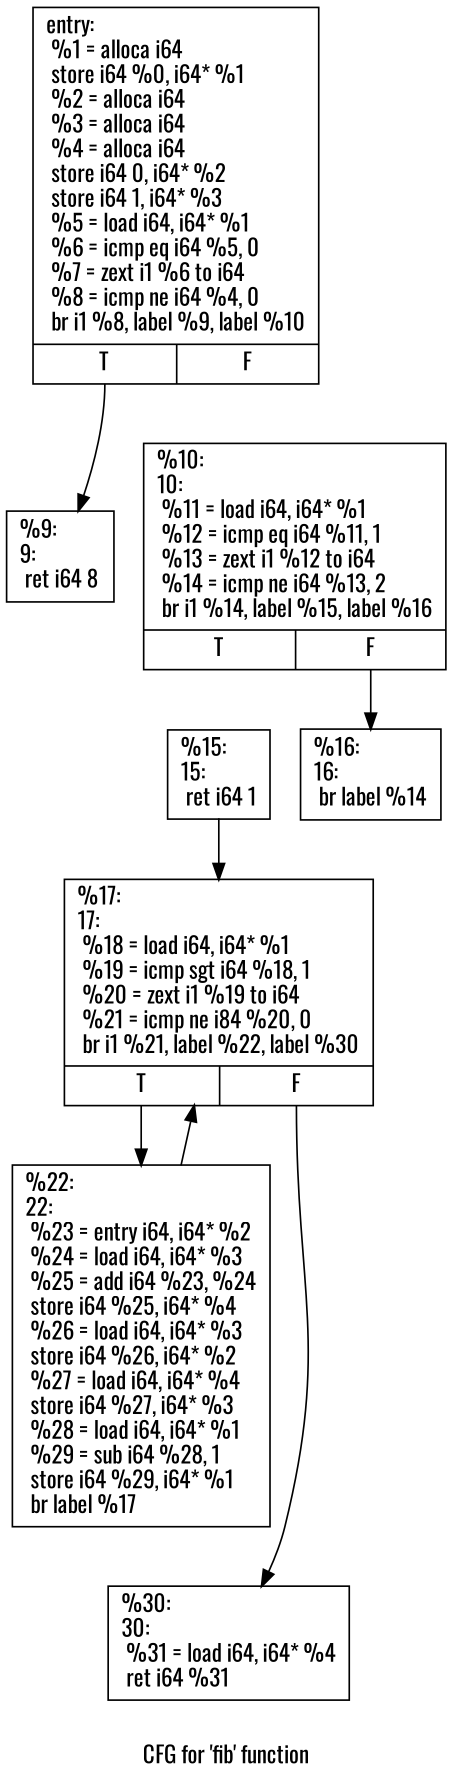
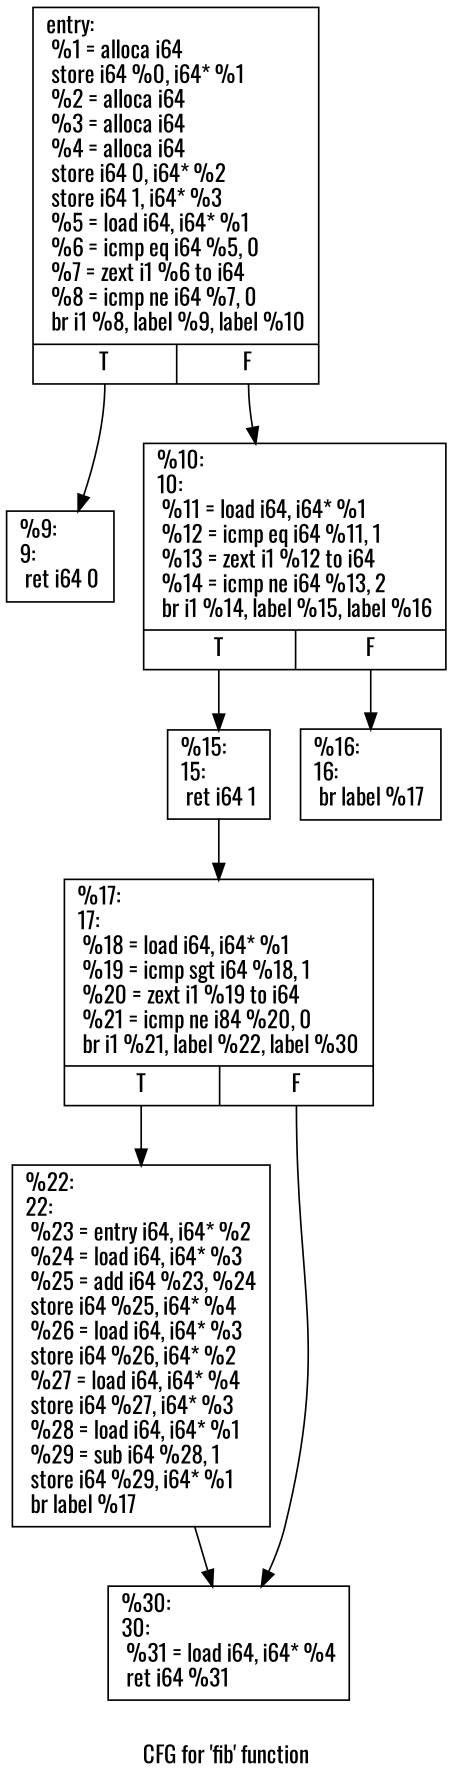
(154, 299) -> (152, 299)
none -> (250, 406)
(59, 580) -> (60, 580)
none -> (219, 692)
(371, 798) -> (369, 798)
(186, 1143) -> (201, 1548)
